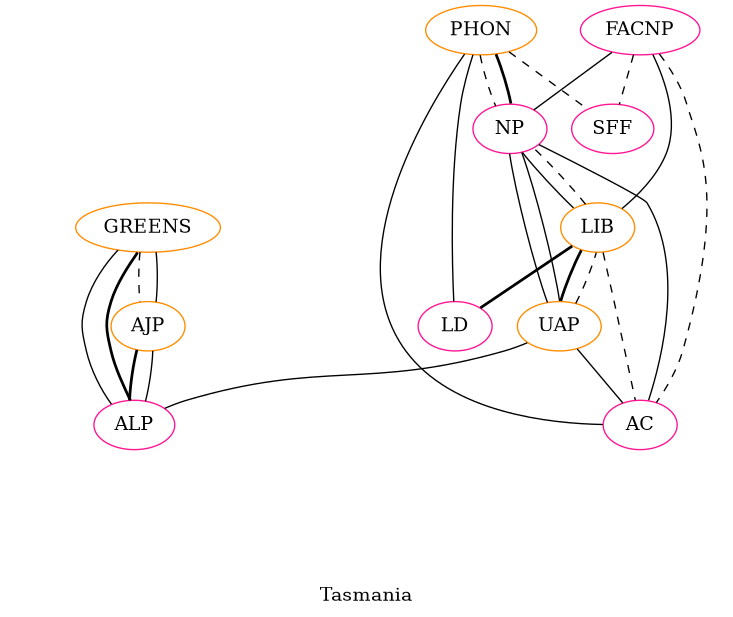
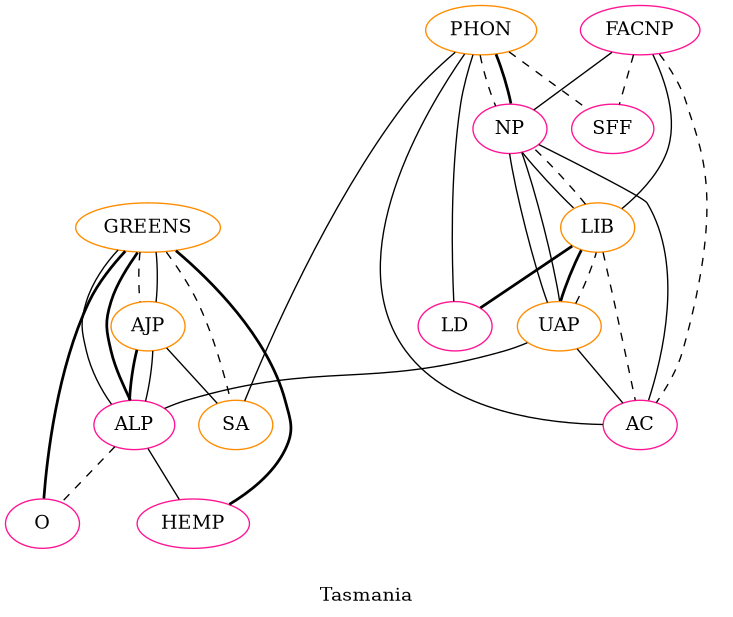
none -> (236, 425)
none -> (42, 524)
none -> (193, 524)
